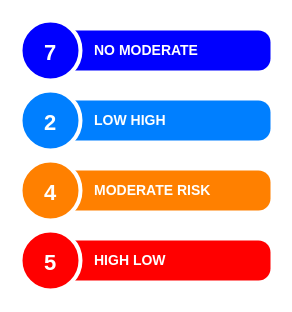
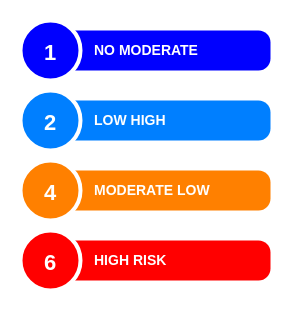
(50, 53) -> (50, 53)
(144, 191) -> (140, 191)
(124, 261) -> (128, 261)
(50, 263) -> (50, 263)
